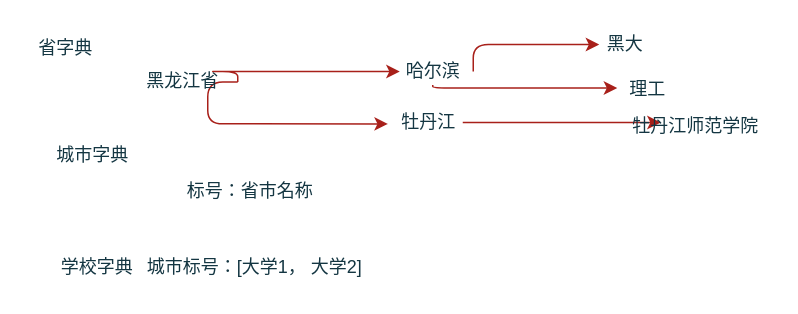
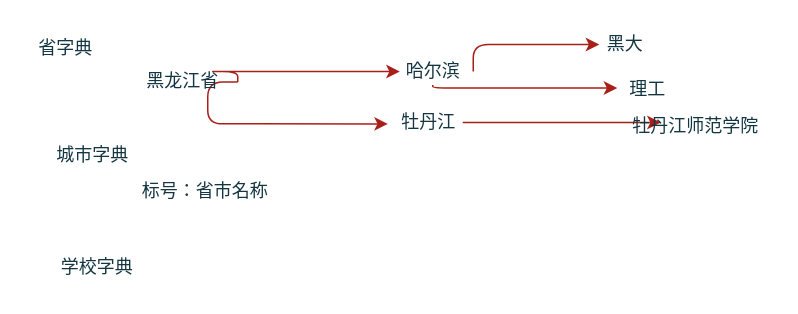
(250, 191) -> (205, 191)
(254, 268) -> none
